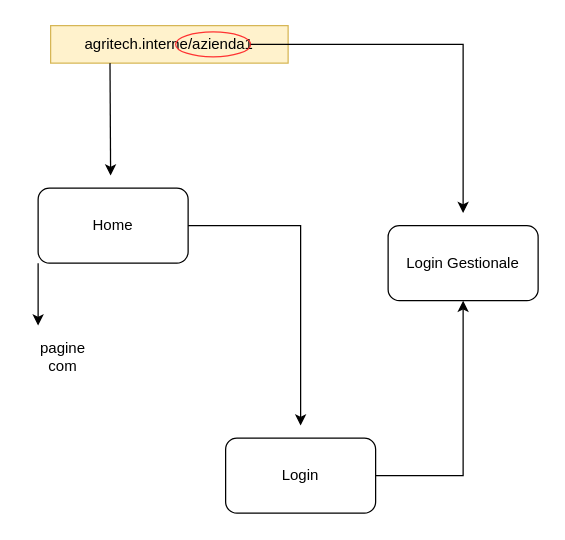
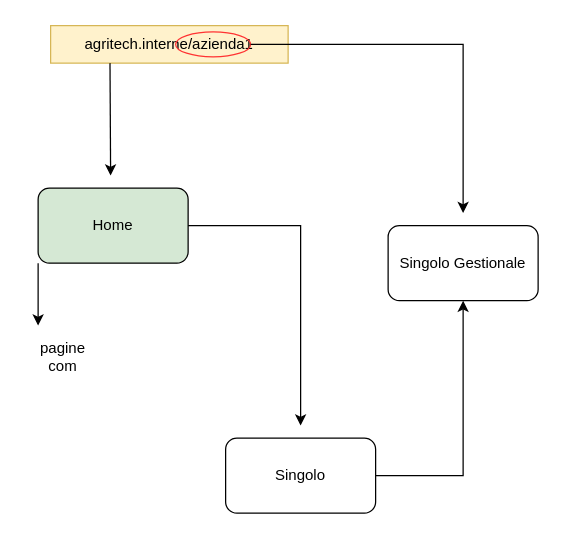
(113, 226) -> (113, 226)
(463, 263) -> (463, 263)
(301, 476) -> (301, 476)
